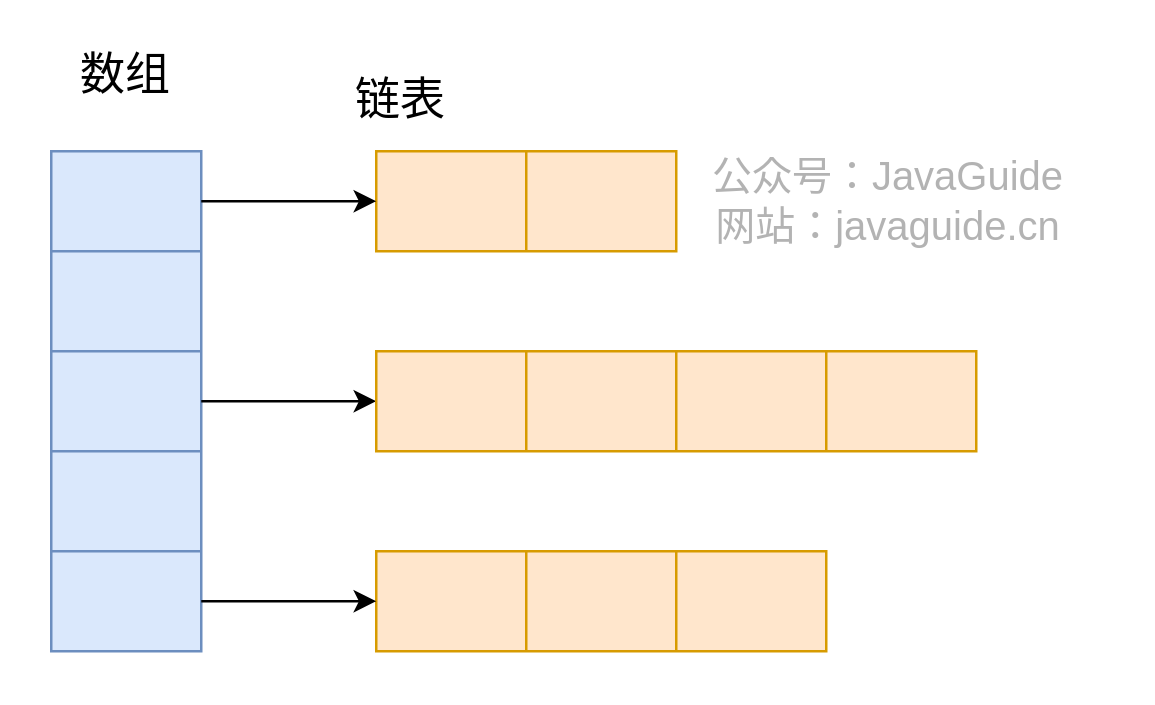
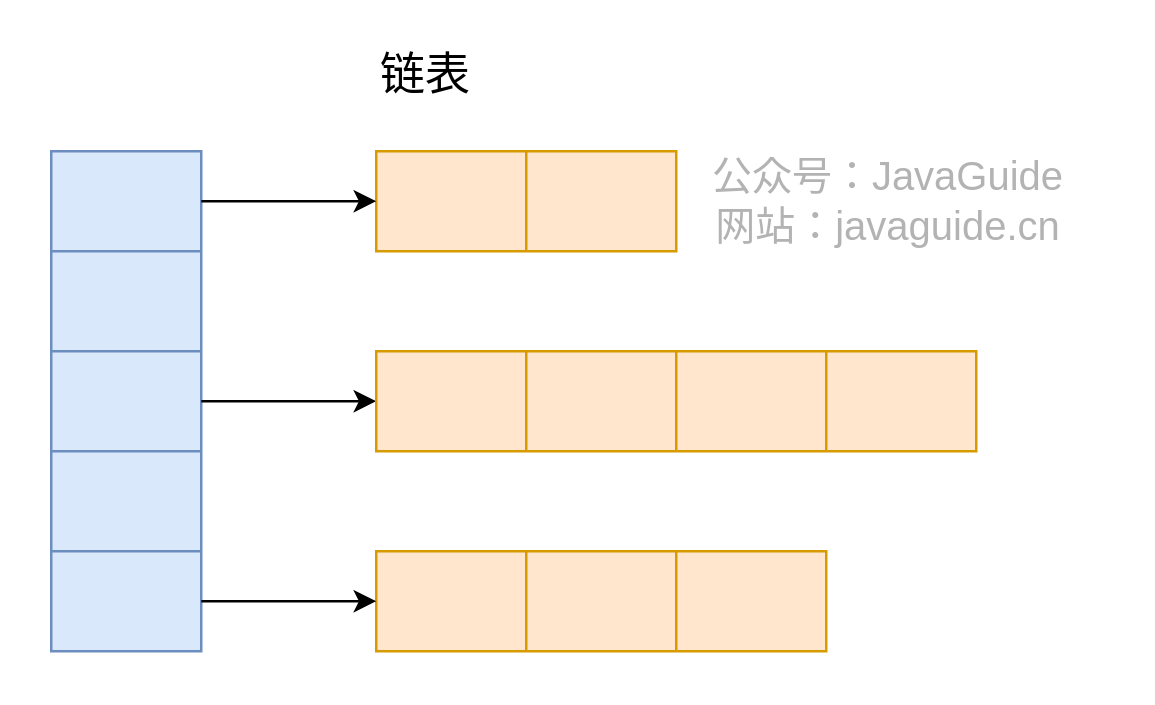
(126, 76) -> none
(401, 101) -> (426, 76)
